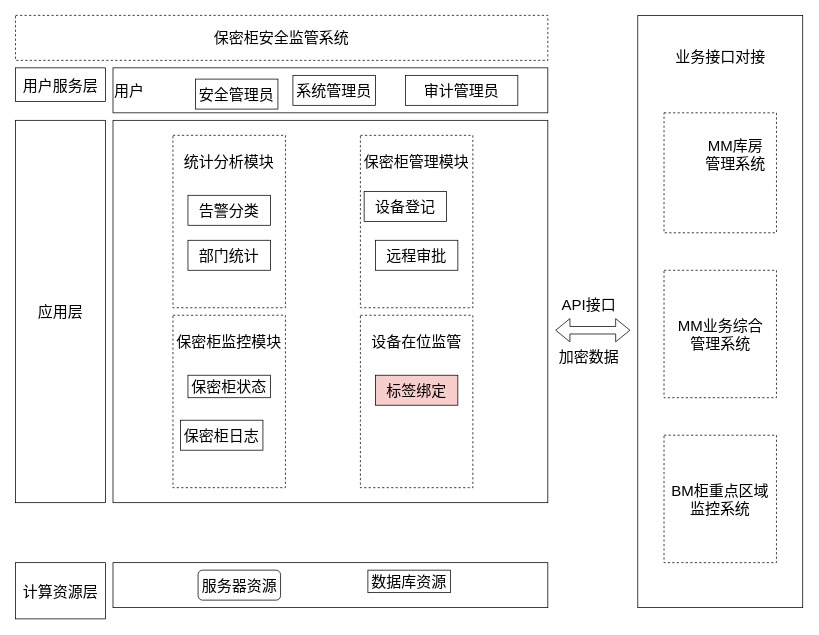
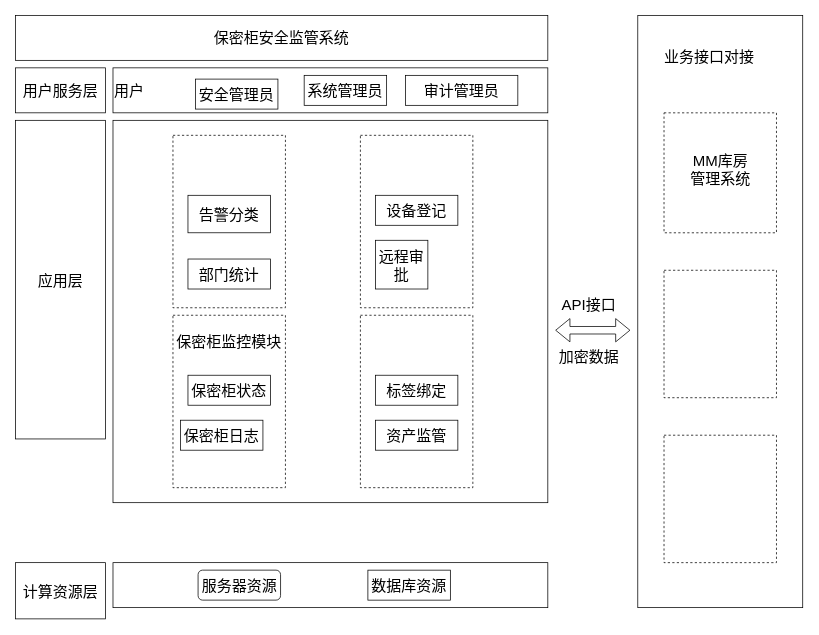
(282, 38) -> (282, 38)
(720, 57) -> (709, 57)
(60, 85) -> (60, 90)
(334, 90) -> (345, 90)
(735, 154) -> (720, 169)
(229, 162) -> none
(417, 162) -> none
(405, 207) -> (417, 210)
(229, 210) -> (229, 214)
(229, 255) -> (229, 274)
(417, 255) -> (402, 265)
(60, 312) -> (60, 280)
(720, 334) -> none
(417, 342) -> none
(229, 387) -> (229, 390)
(417, 390) -> (417, 390)
none -> (417, 435)
(720, 499) -> none
(409, 582) -> (409, 585)
